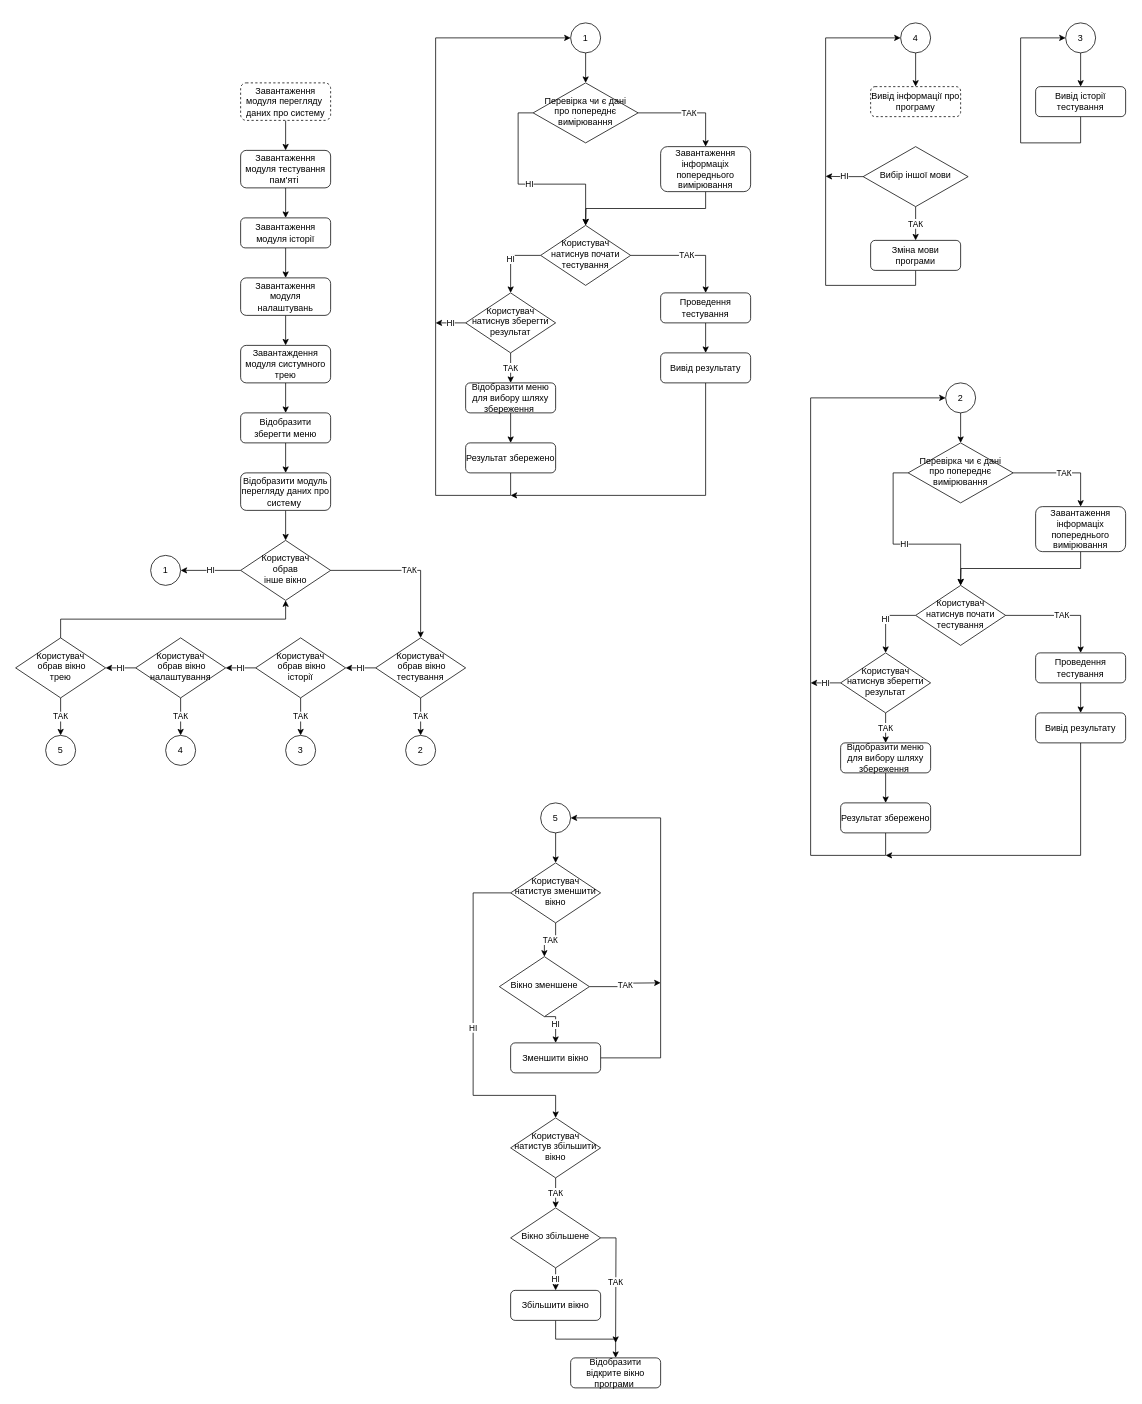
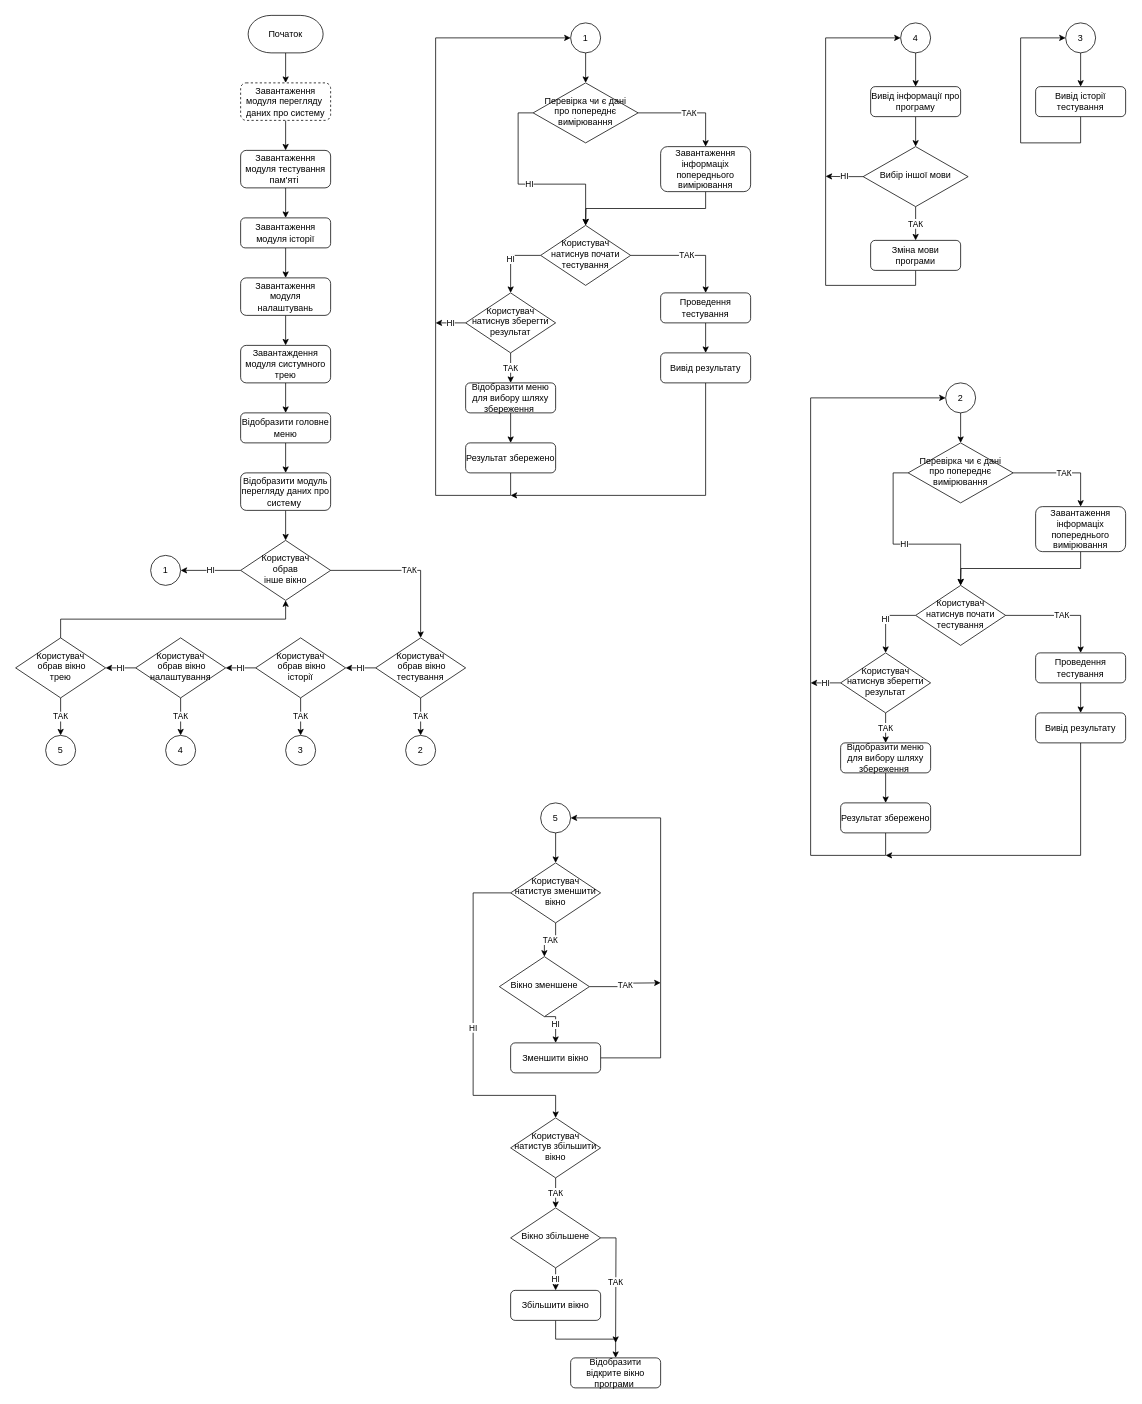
none -> (285, 34)
none -> (285, 65)
(915, 102) -> (915, 102)
none -> (915, 129)
(285, 428) -> (285, 428)
